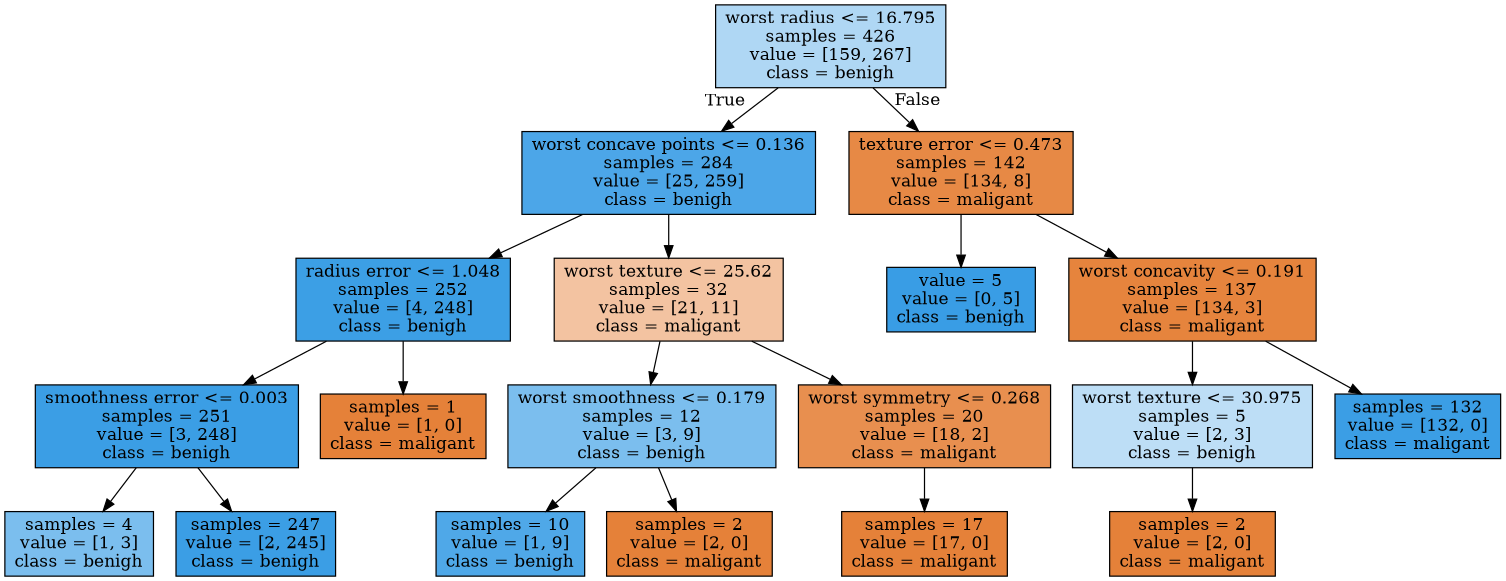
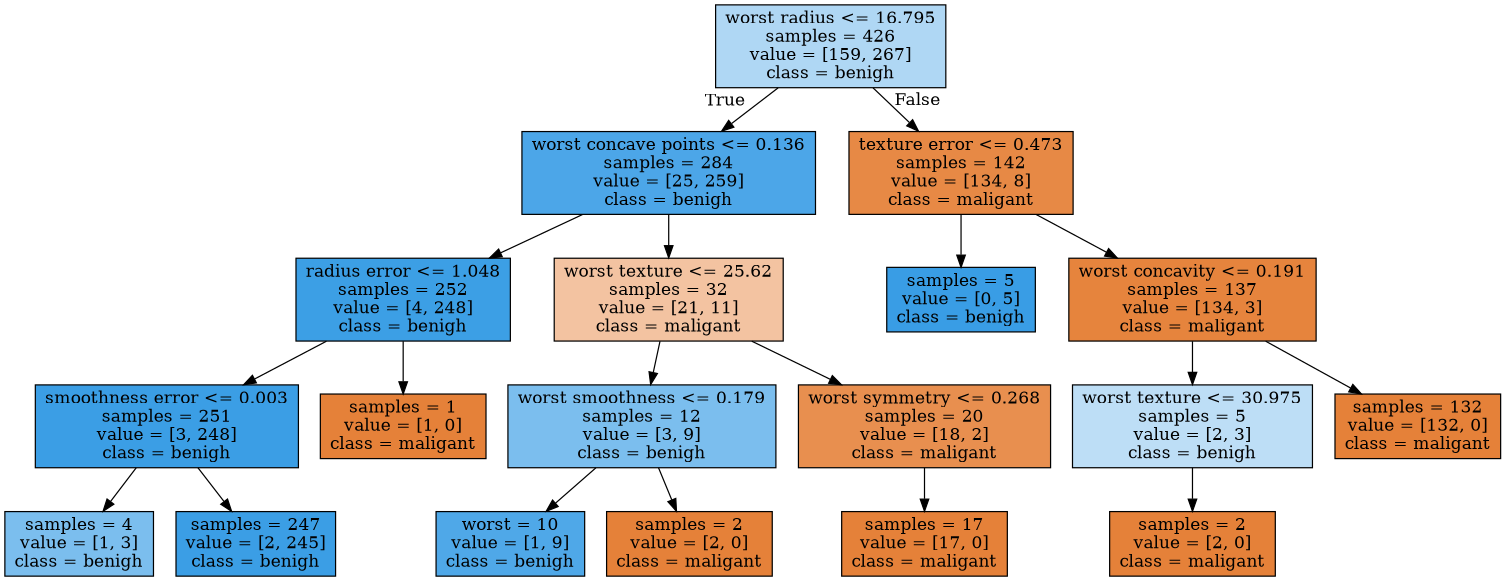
(961, 300) -> (961, 300)
(1418, 426) -> (1418, 426)
(510, 544) -> (510, 544)
